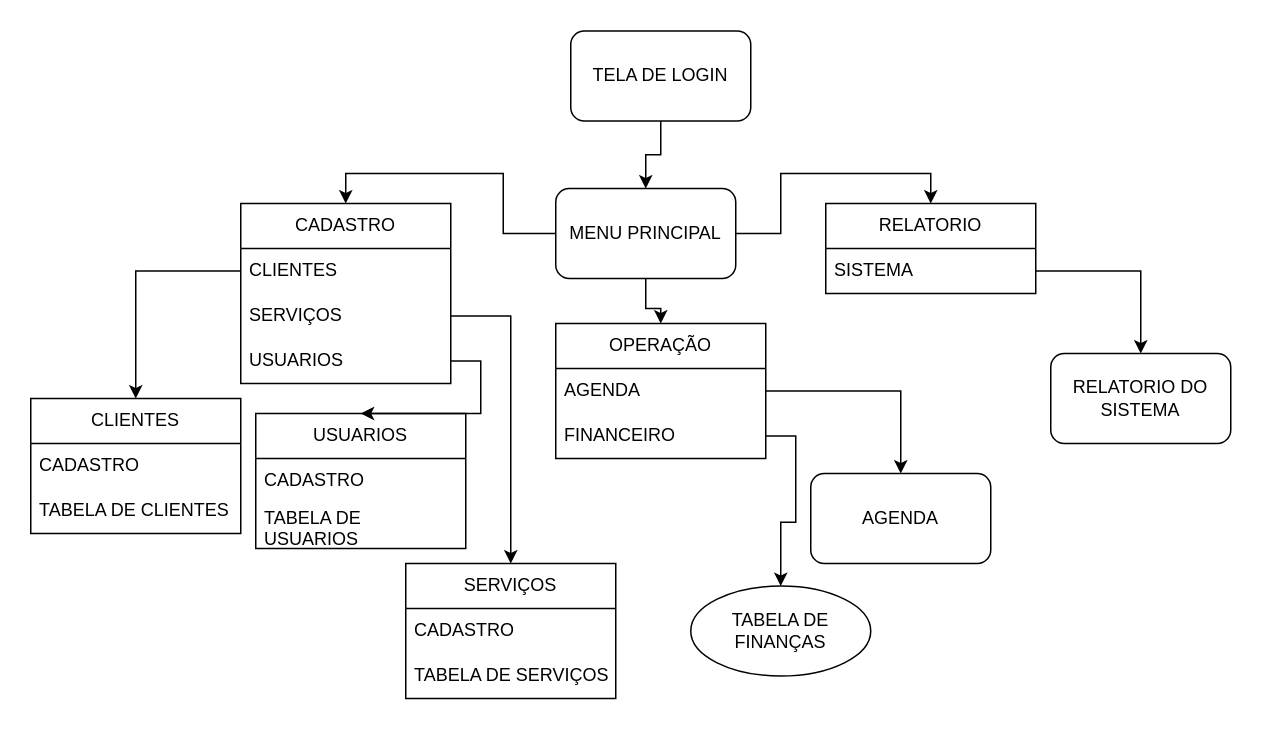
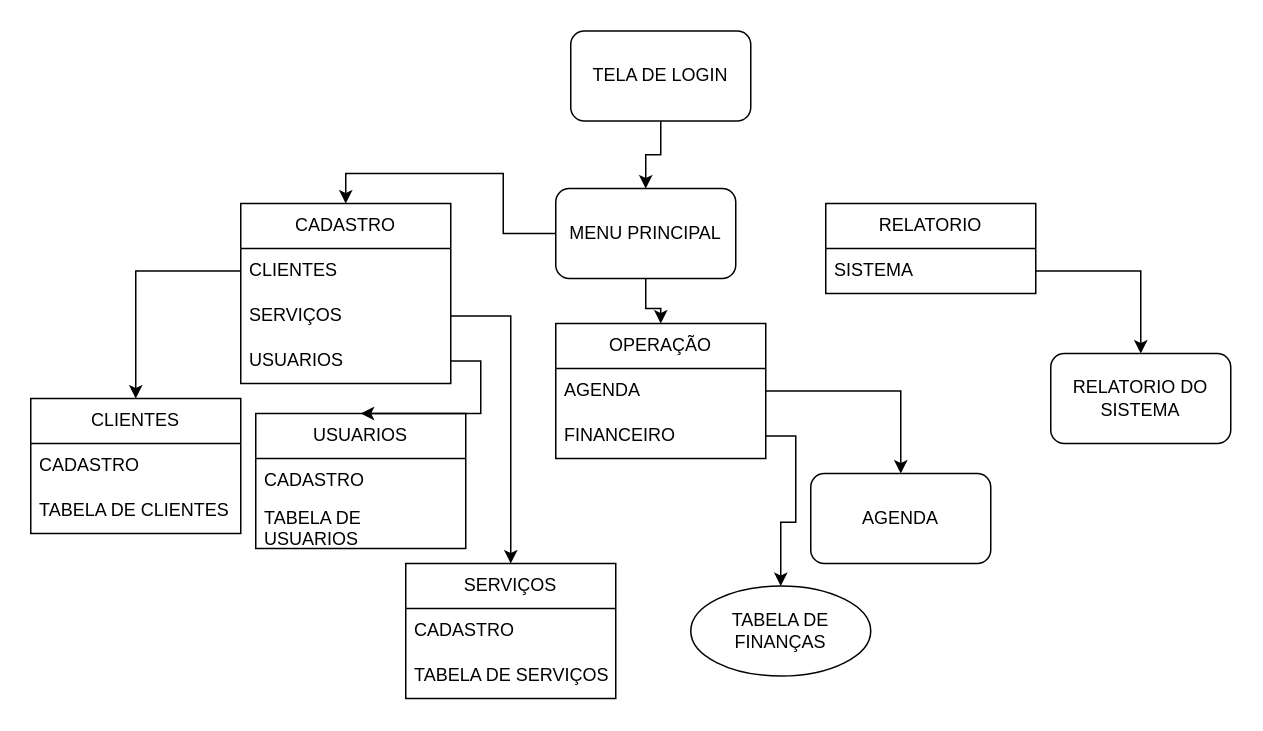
(813, 173) -> none
